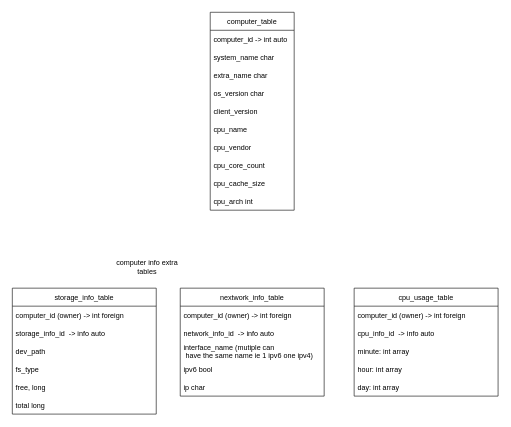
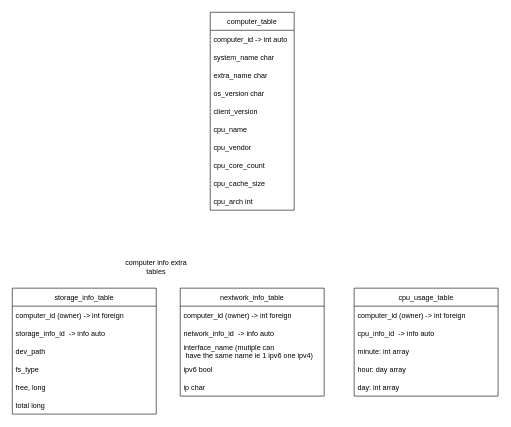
(147, 267) -> (156, 267)
(384, 370) -> (385, 370)
